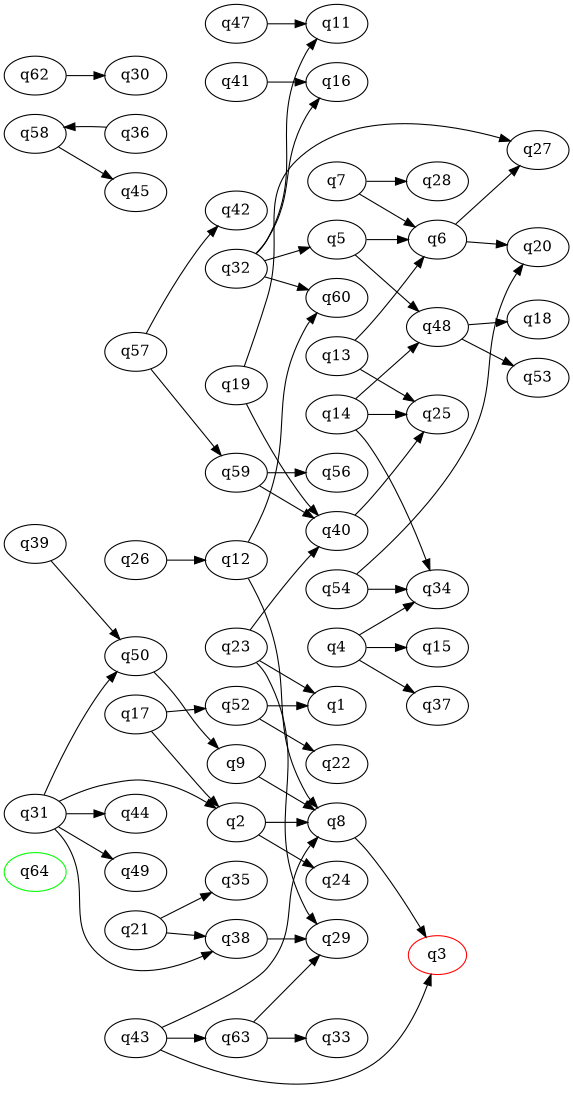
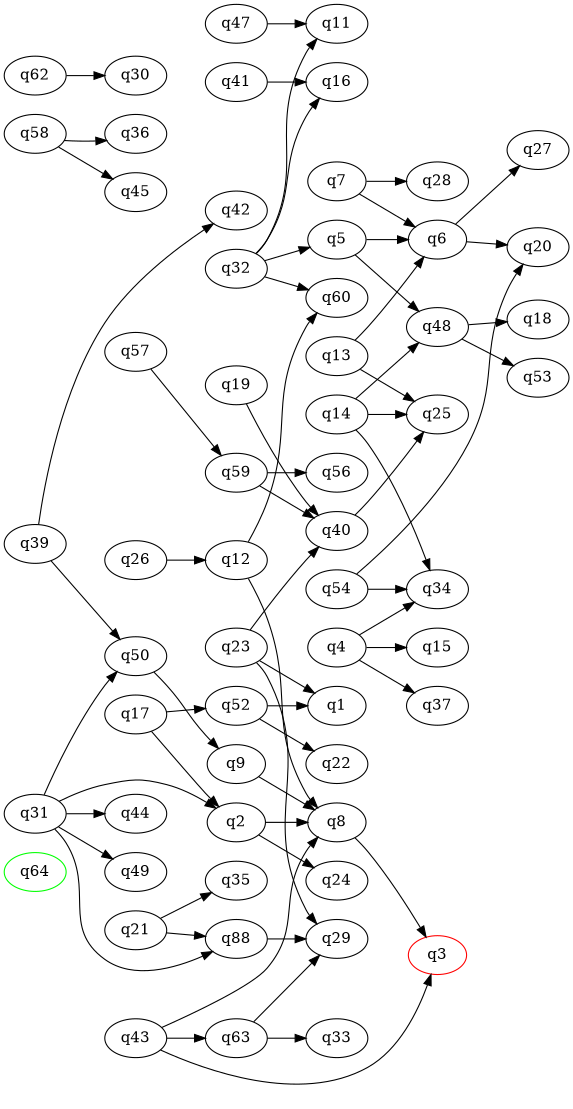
(91, 127) -> (80, 141)
(304, 154) -> none
(176, 282) -> (86, 356)
(236, 939) -> (236, 939)
